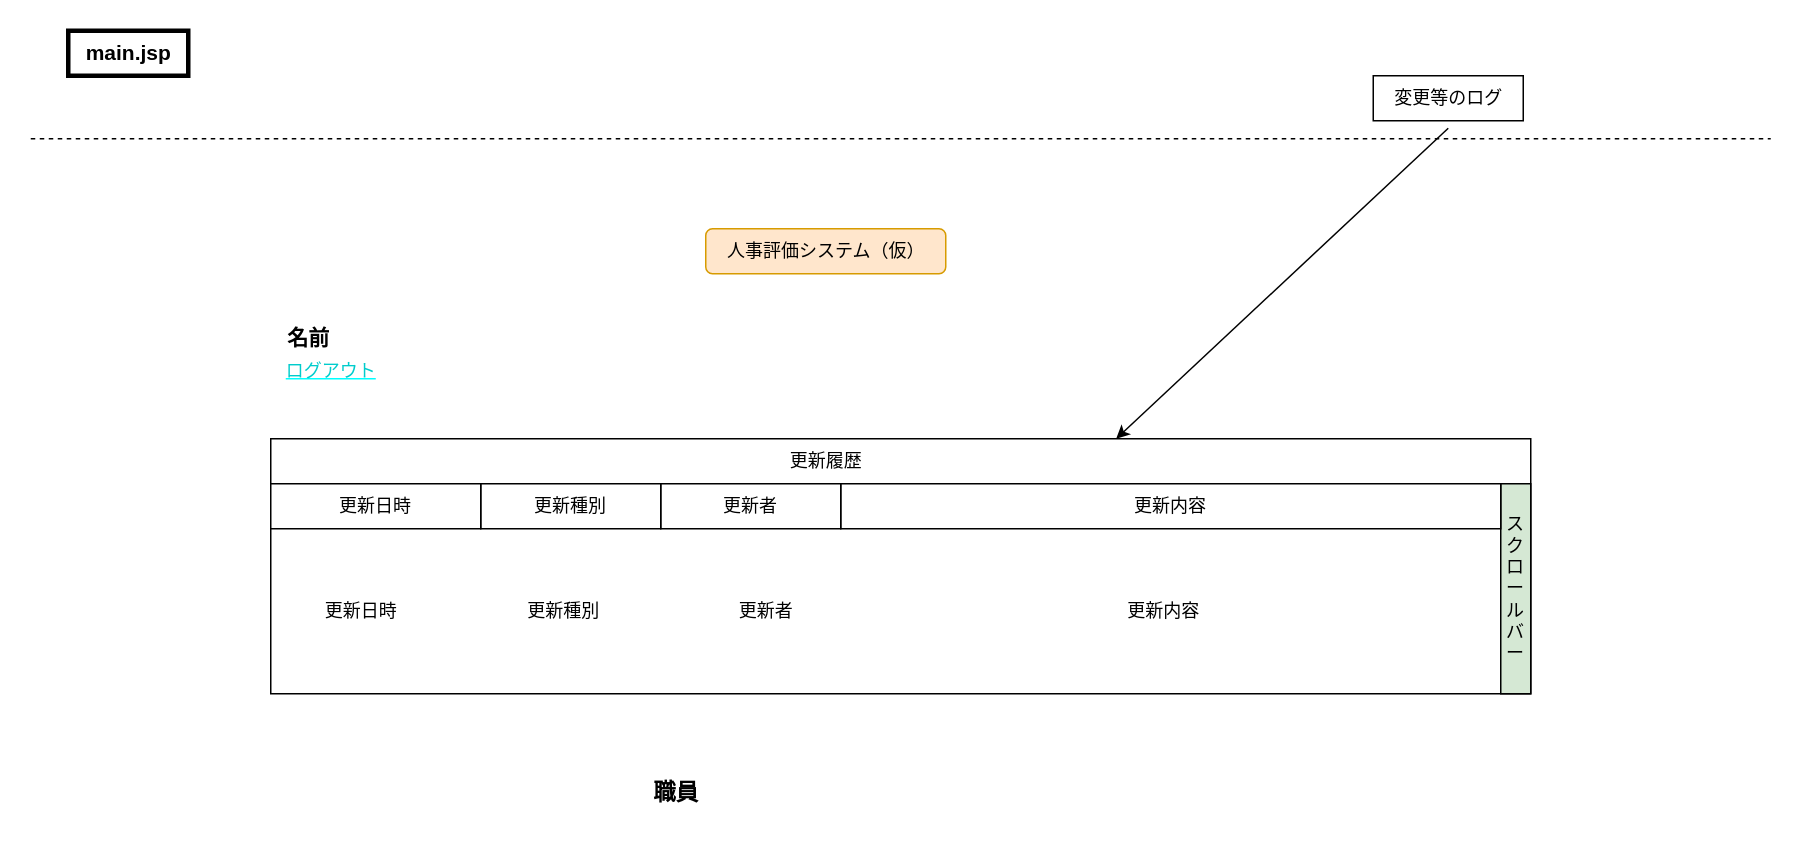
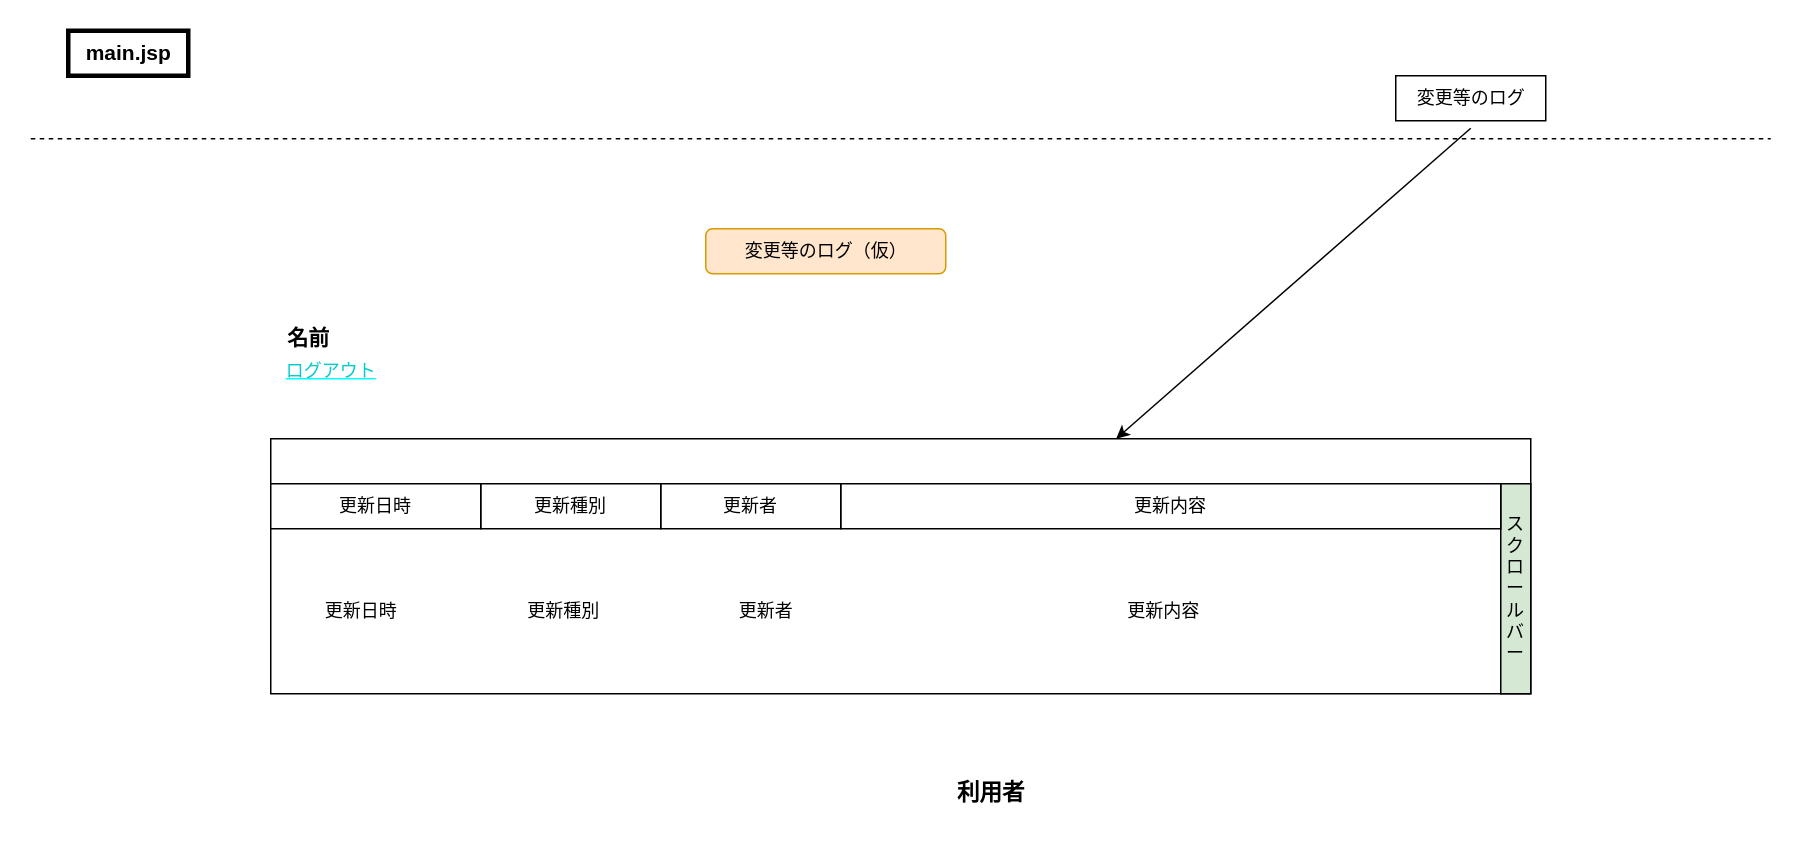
(1448, 98) -> (1471, 98)
(827, 251) -> (827, 251)
(826, 461) -> none
(676, 791) -> none
none -> (991, 791)
